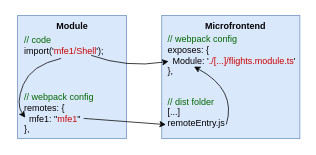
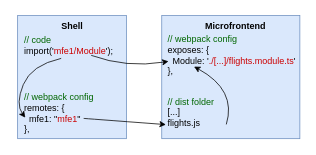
(72, 27) -> (72, 27)
(70, 45) -> (74, 45)
(202, 112) -> (198, 112)
